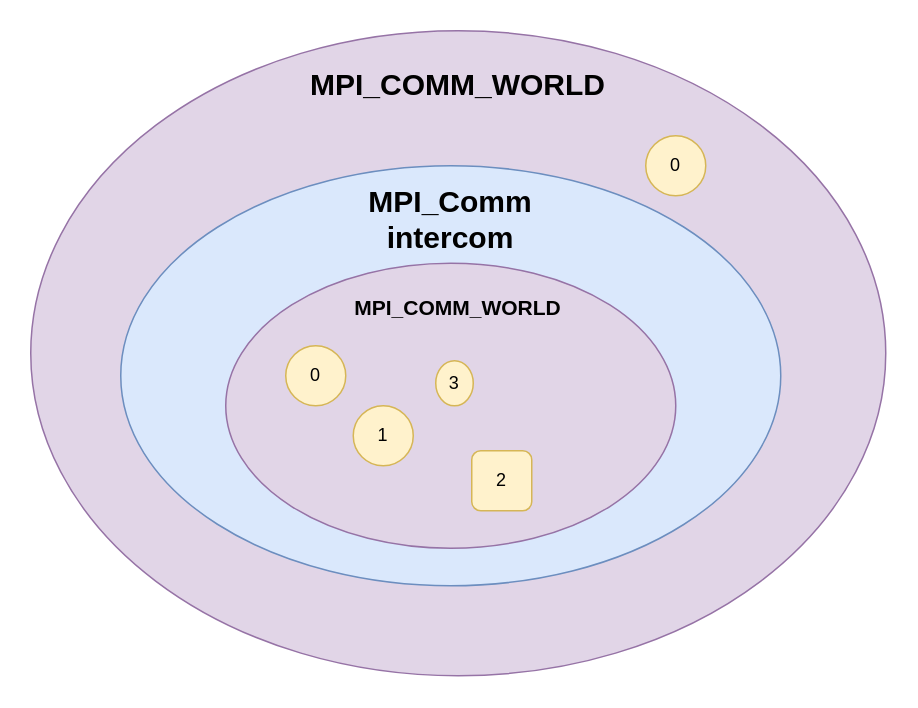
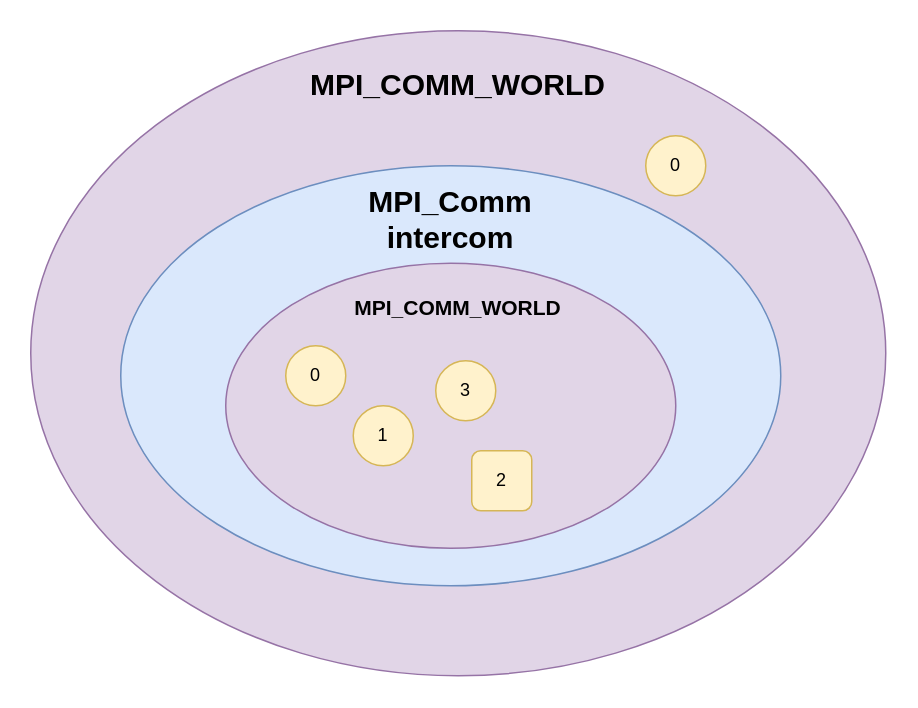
(455, 383) -> (466, 391)
